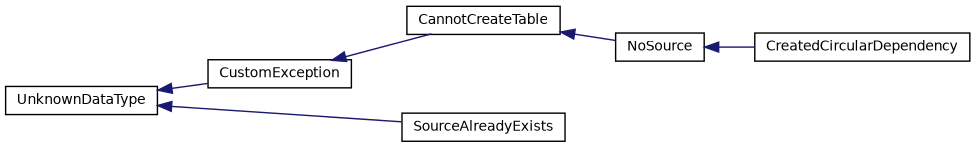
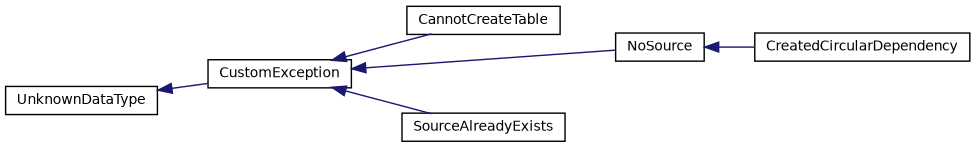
(595, 37) -> (491, 59)
(287, 114) -> (388, 102)
